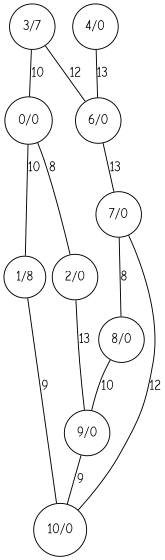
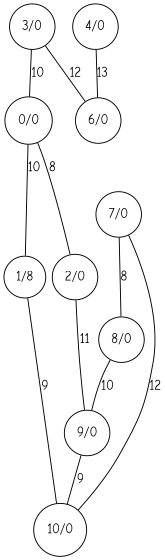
(32, 27) -> (32, 27)
(108, 167) -> none
(85, 340) -> (85, 340)
